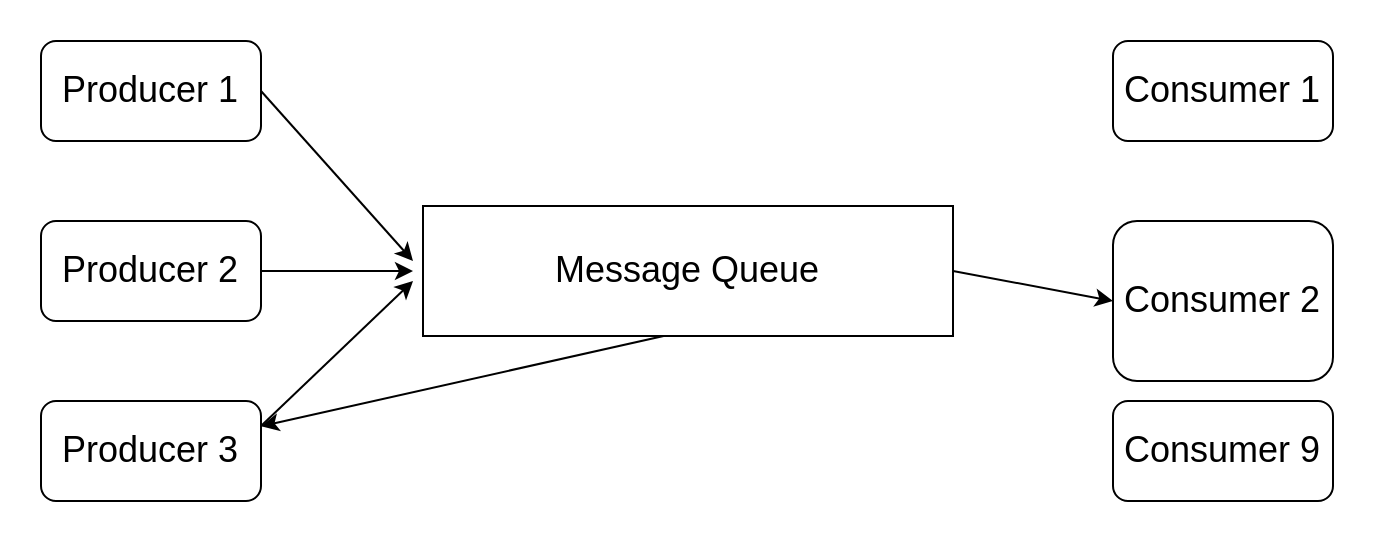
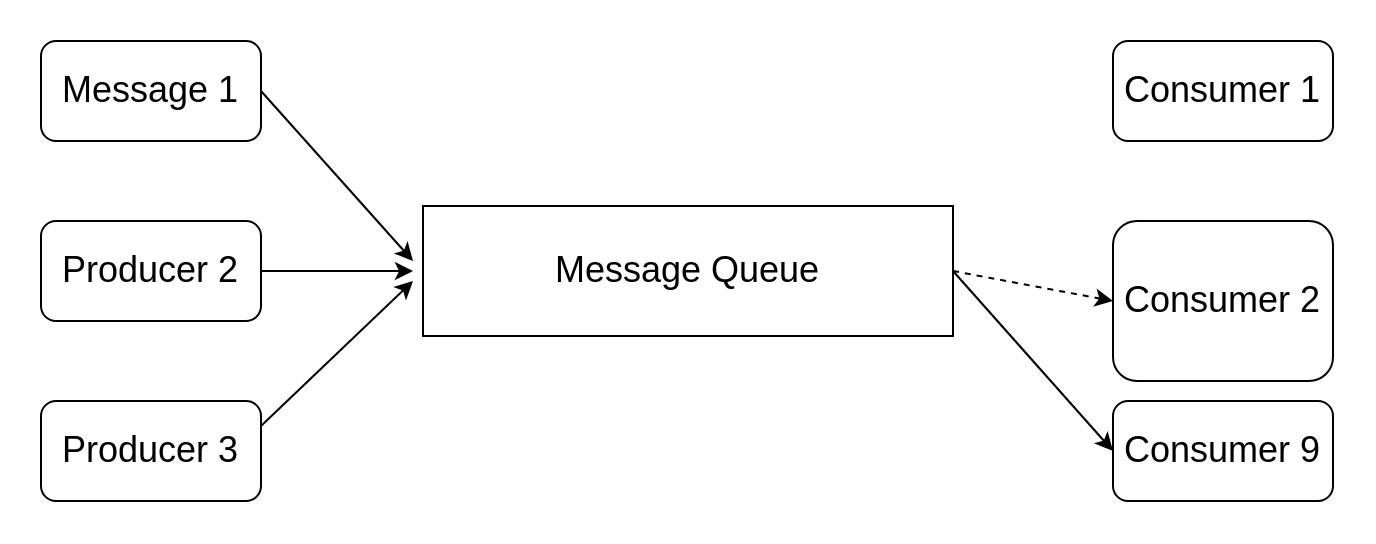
(151, 91) -> (151, 91)
(1028, 285) -> (1028, 285)
(469, 380) -> (1029, 356)
